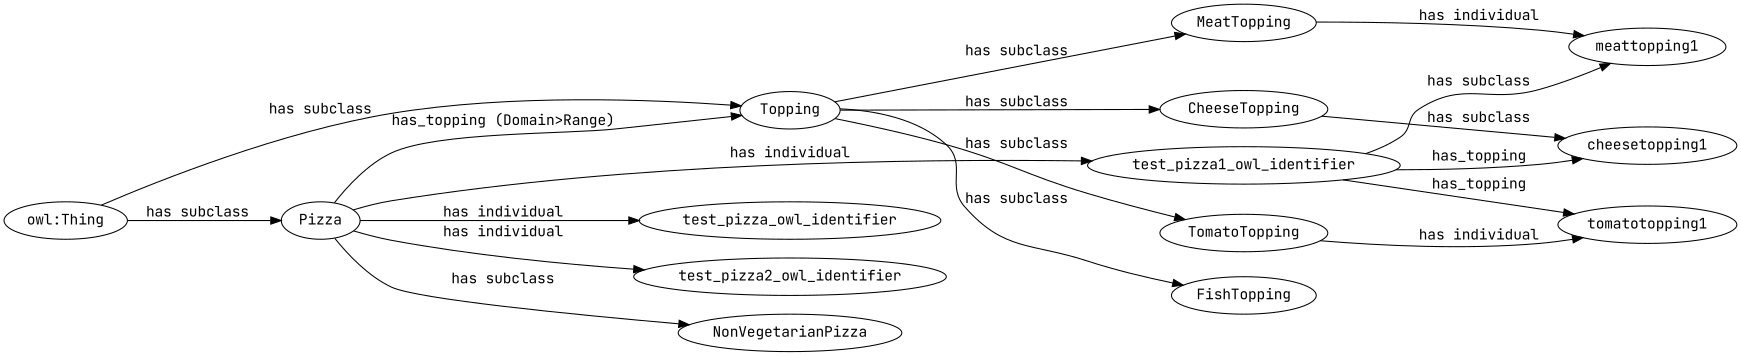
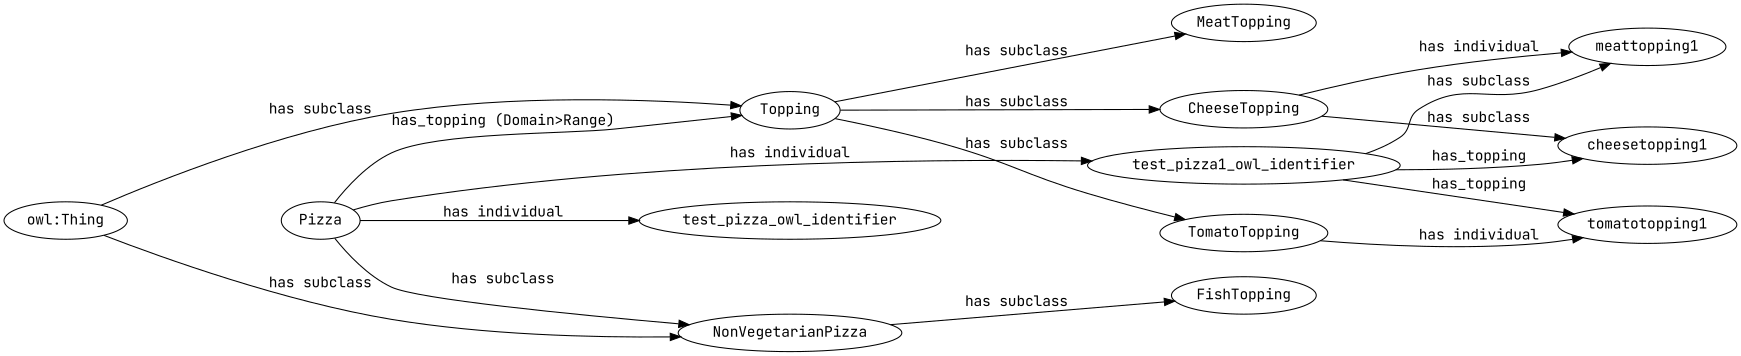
(1445, 24) -> (1429, 68)
(199, 221) -> (381, 317)
(980, 222) -> (1027, 313)
(790, 277) -> none
